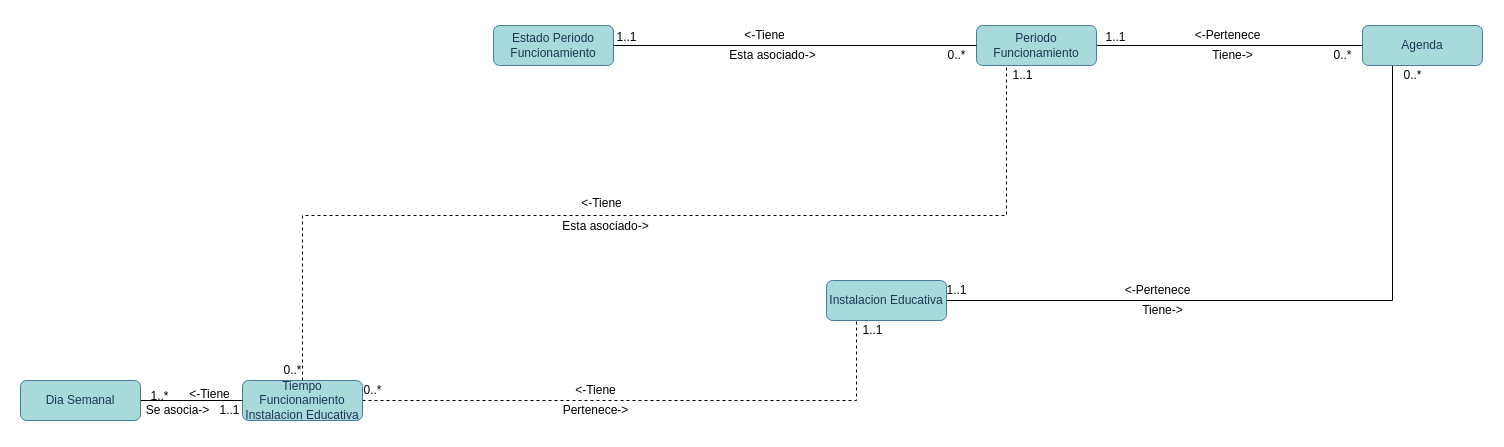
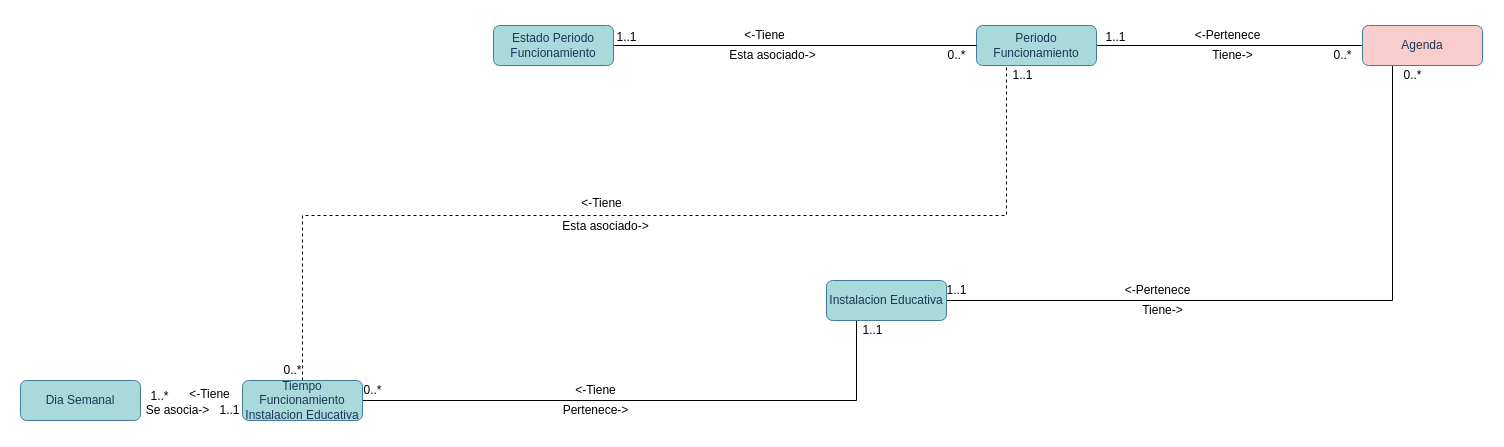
(1423, 46) -> (1423, 46)
(192, 401) -> none
(650, 401) -> (650, 401)
